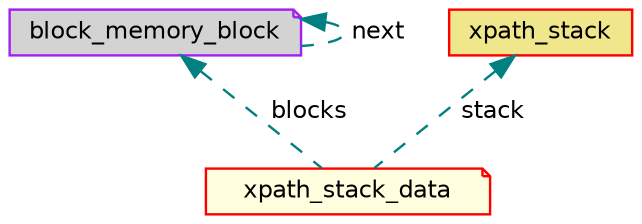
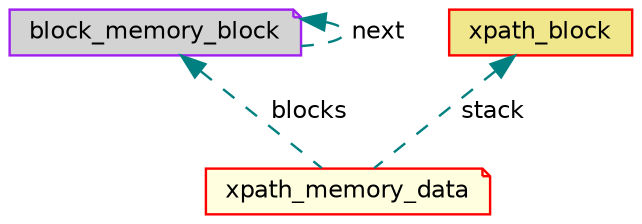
(541, 33) -> (541, 33)
(348, 191) -> (348, 191)
